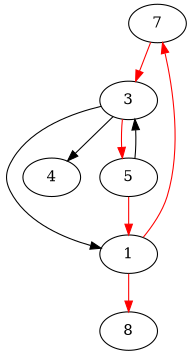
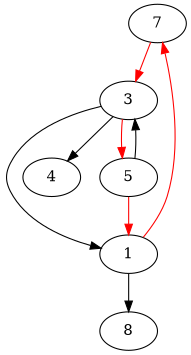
(129, 287) -> (129, 287)
